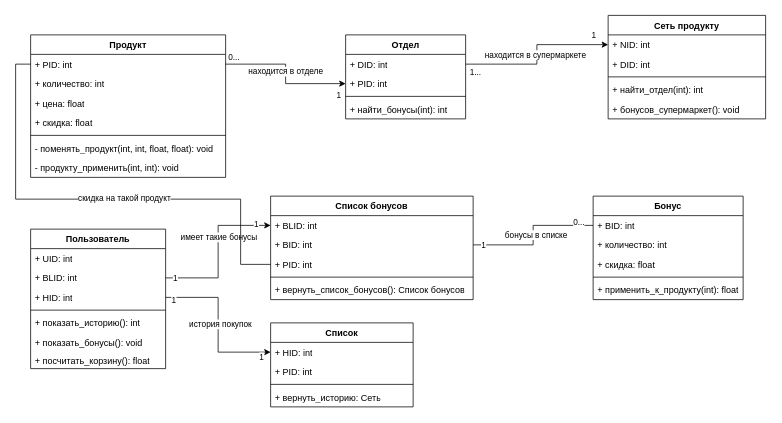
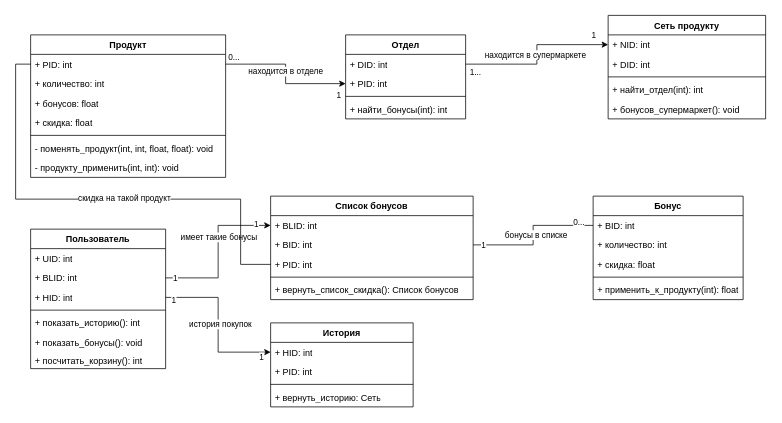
(63, 104) -> (71, 104)
(372, 296) -> (372, 296)
(342, 334) -> (342, 334)
(99, 367) -> (96, 361)
